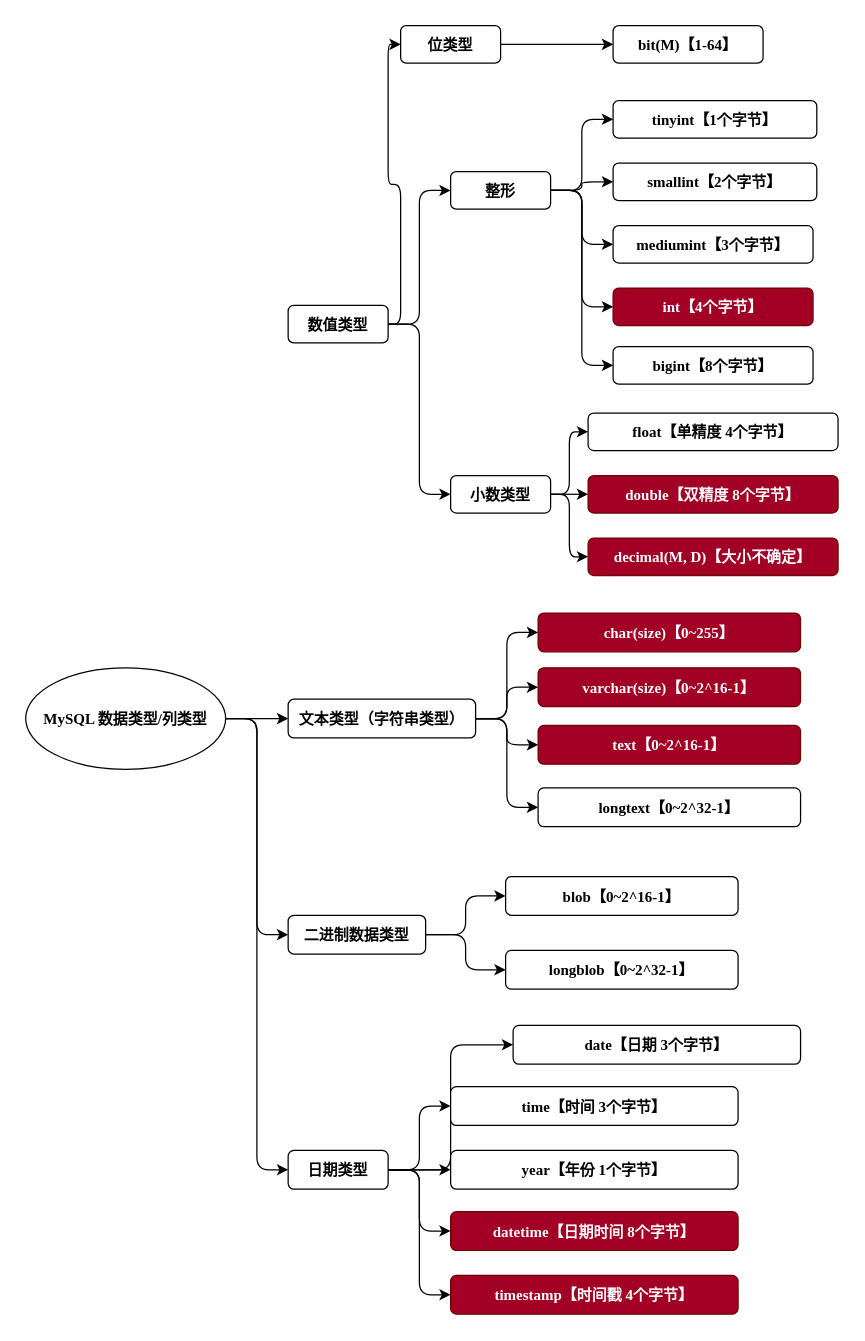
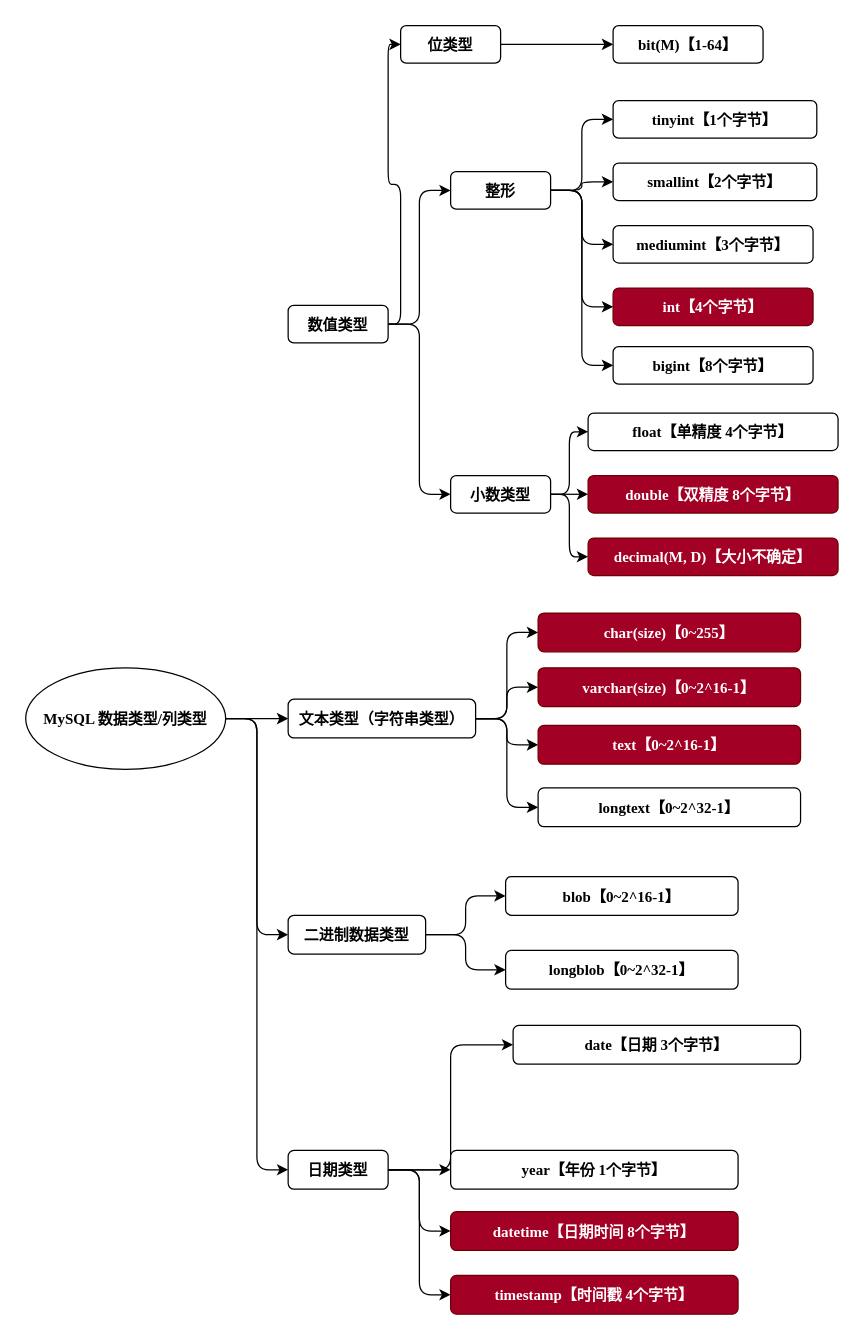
(594, 1106) -> none
(419, 1130) -> none
